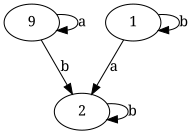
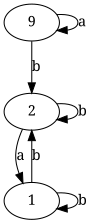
(114, 67) -> (36, 156)
none -> (16, 151)
